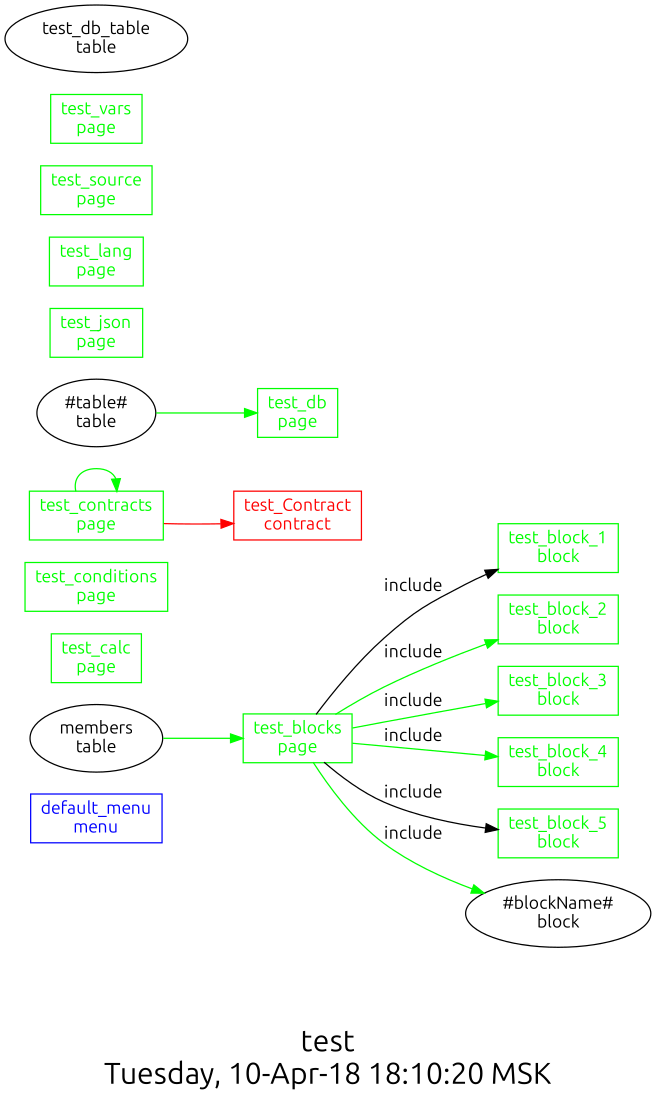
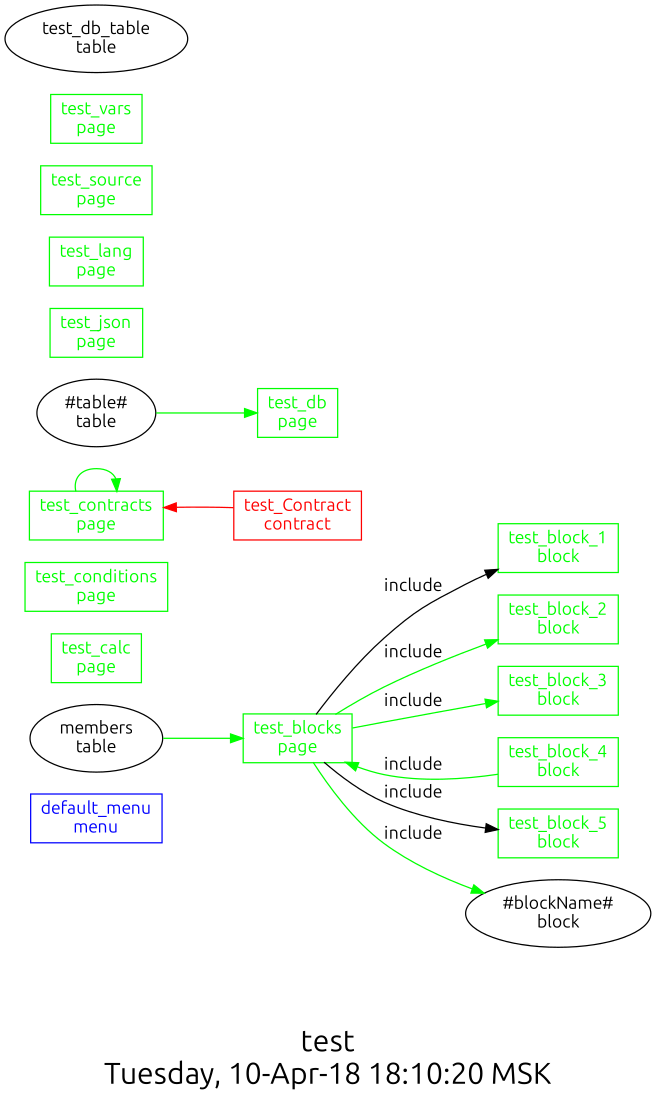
(192, 524) -> (205, 507)
(419, 749) -> (427, 779)
